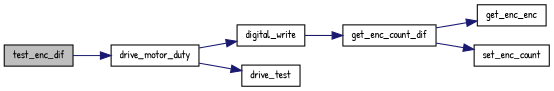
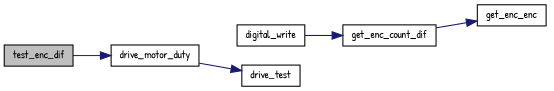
(213, 46) -> none
(512, 56) -> none
